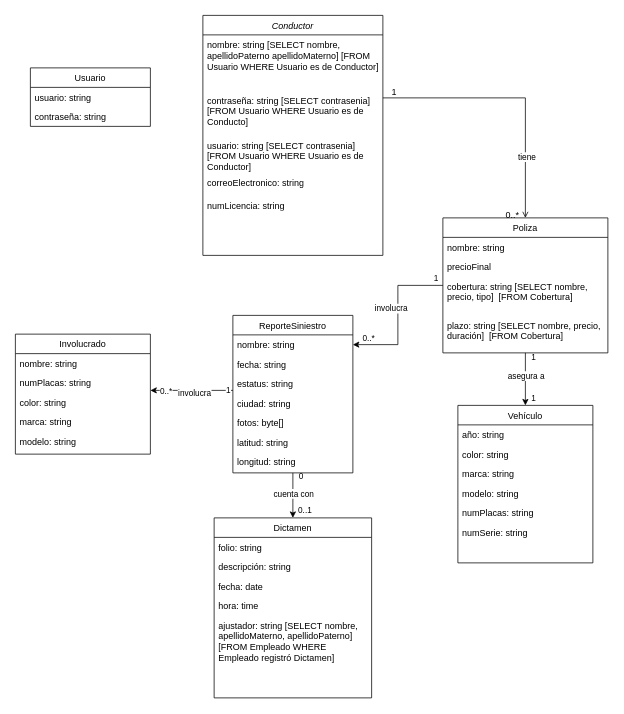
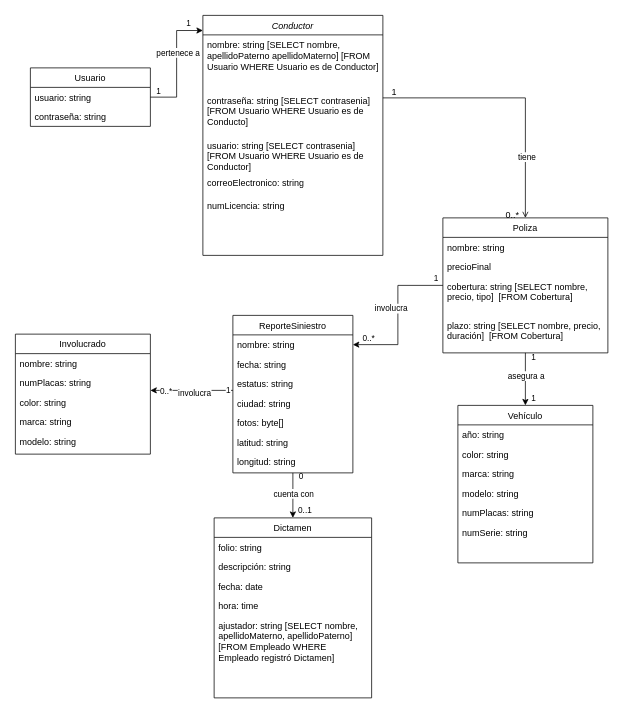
none -> (177, 55)
